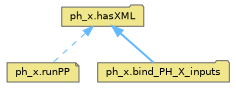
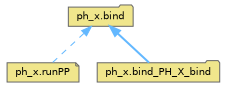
(103, 17) -> (101, 17)
(164, 72) -> (158, 72)
